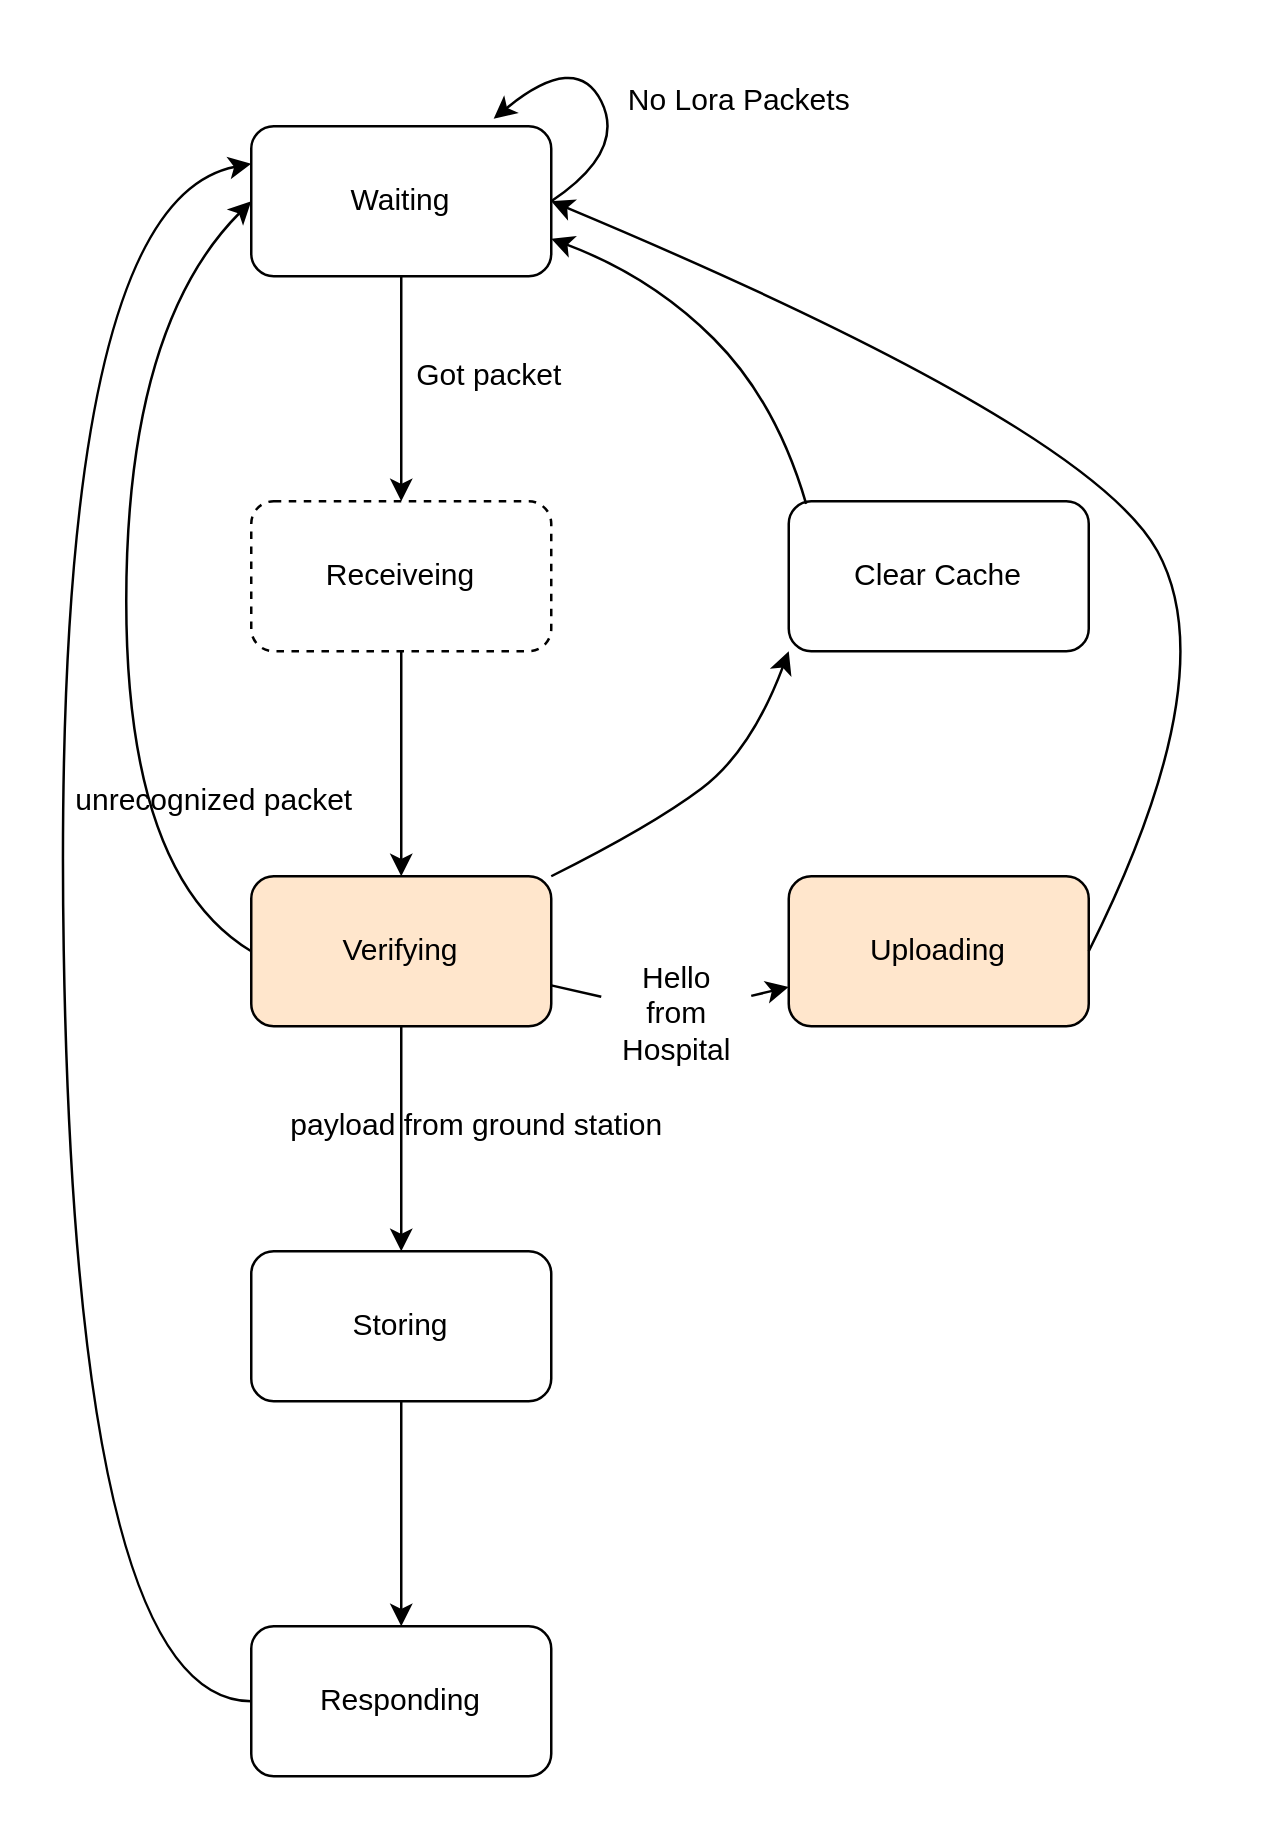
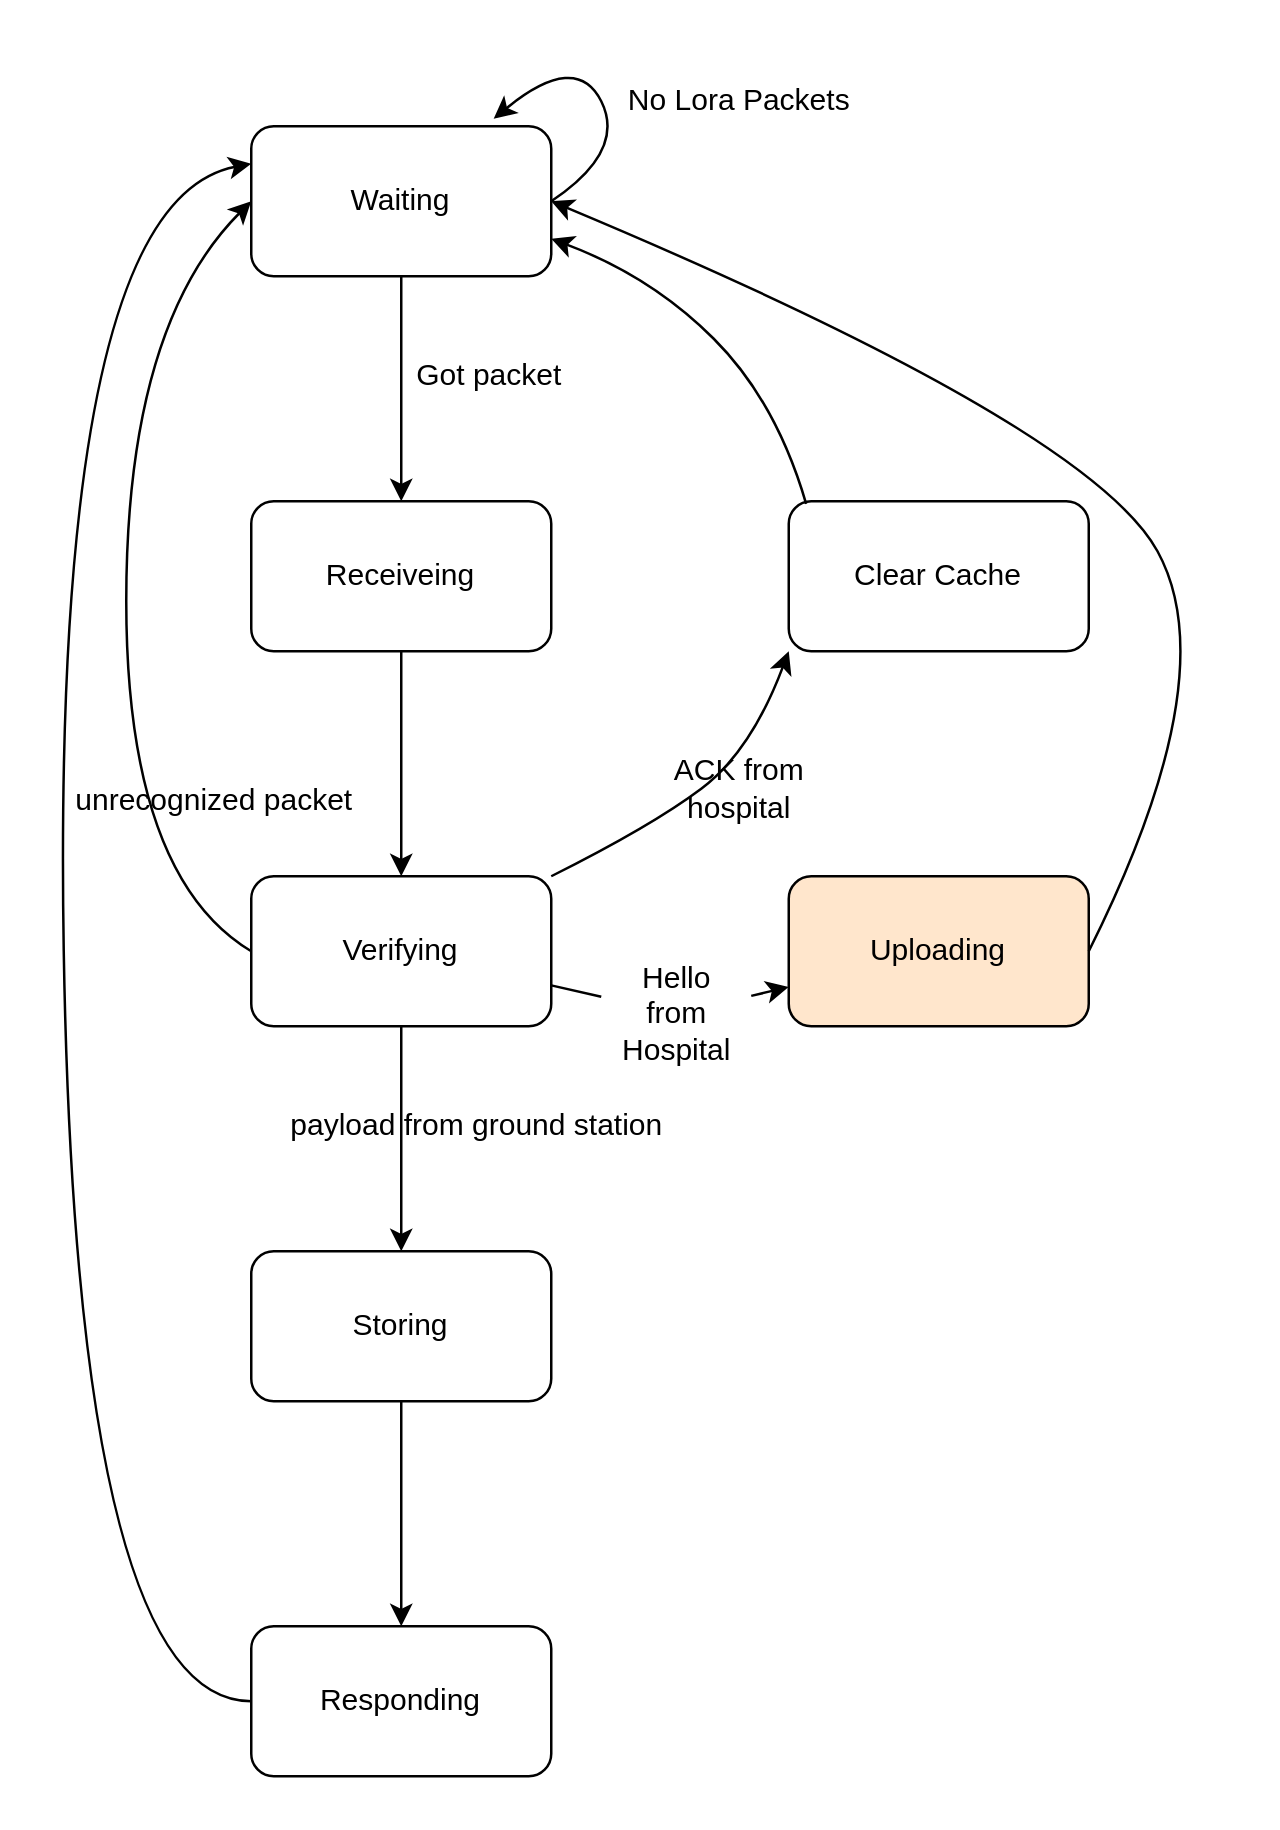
(401, 576) -> (401, 576)
none -> (739, 789)
(401, 951) -> (401, 951)
